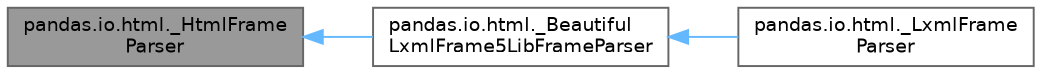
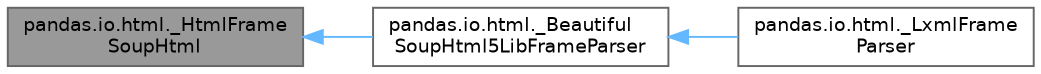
(155, 37) -> (155, 37)
(521, 37) -> (521, 37)
